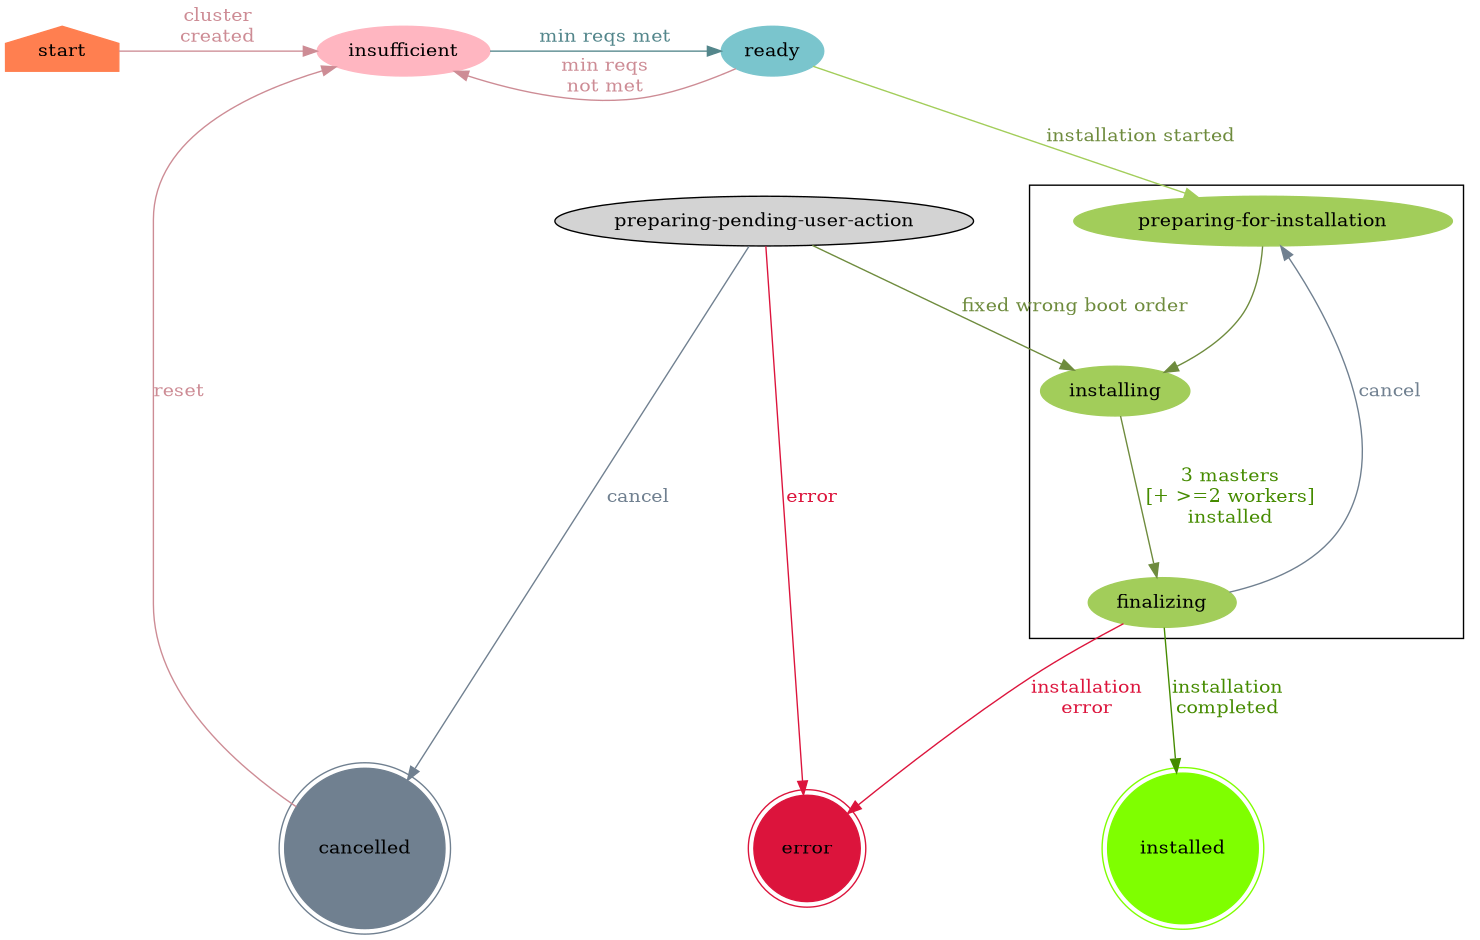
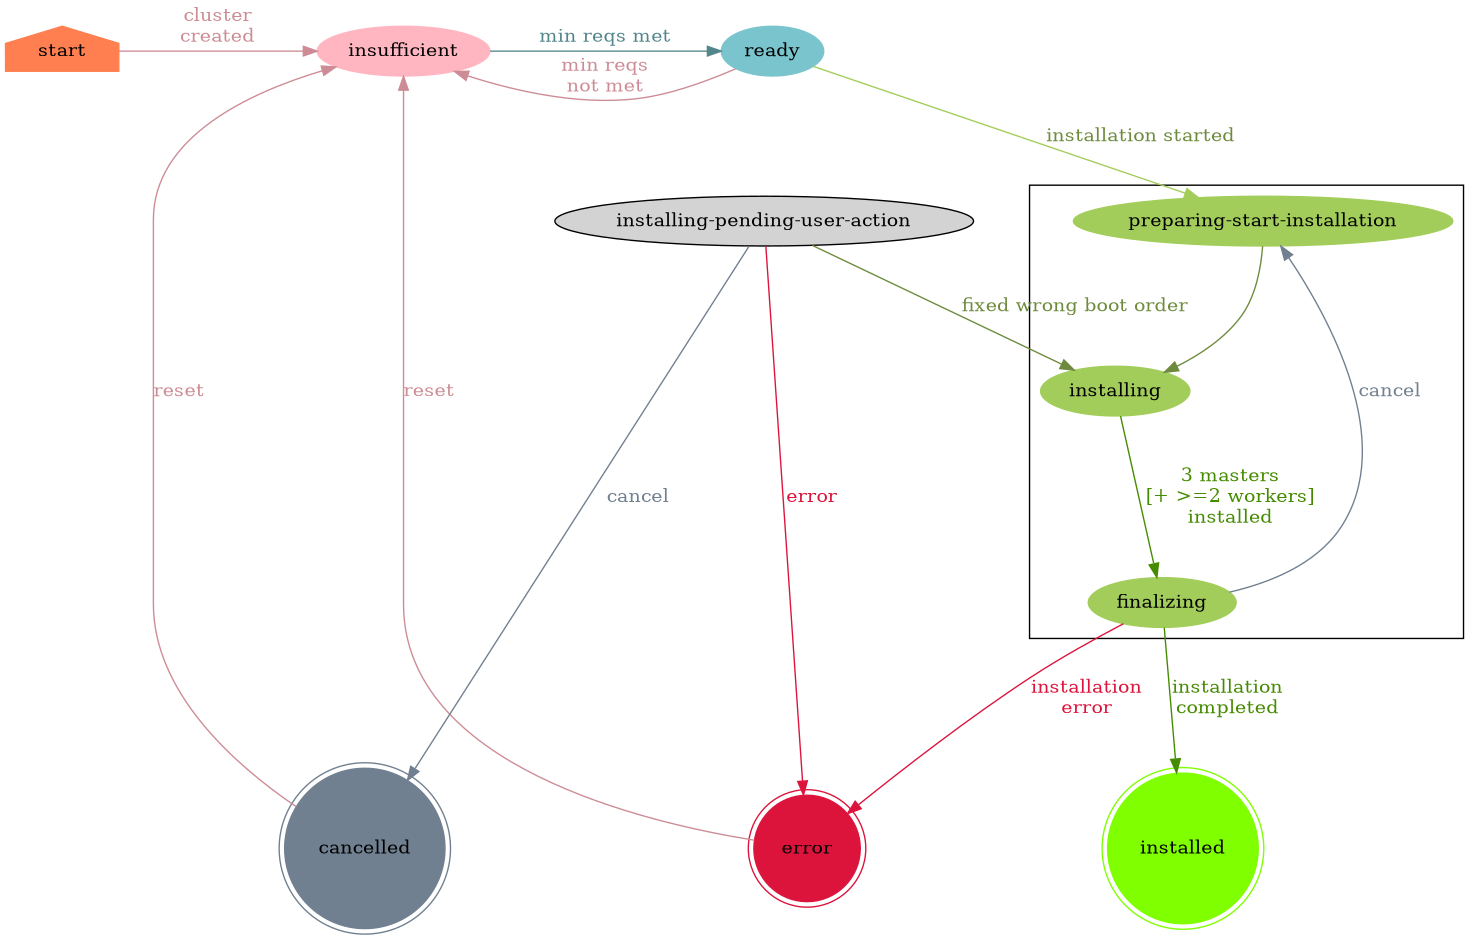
(764, 221) -> (764, 221)
(1263, 221) -> (1263, 221)
(1137, 490) -> (1137, 490)
none -> (404, 575)
